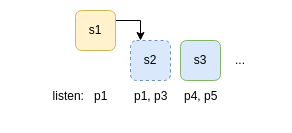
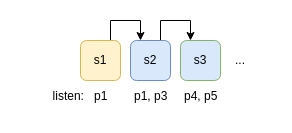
none -> (172, 21)
(96, 31) -> (101, 61)
(151, 61) -> (151, 61)
